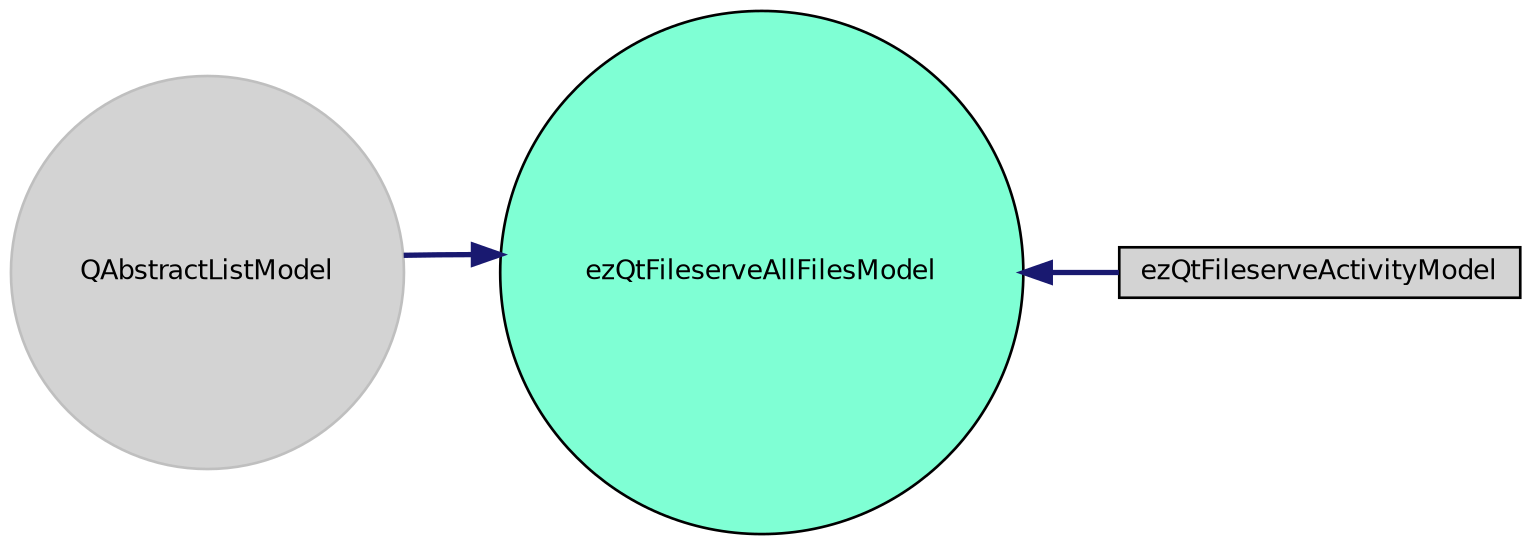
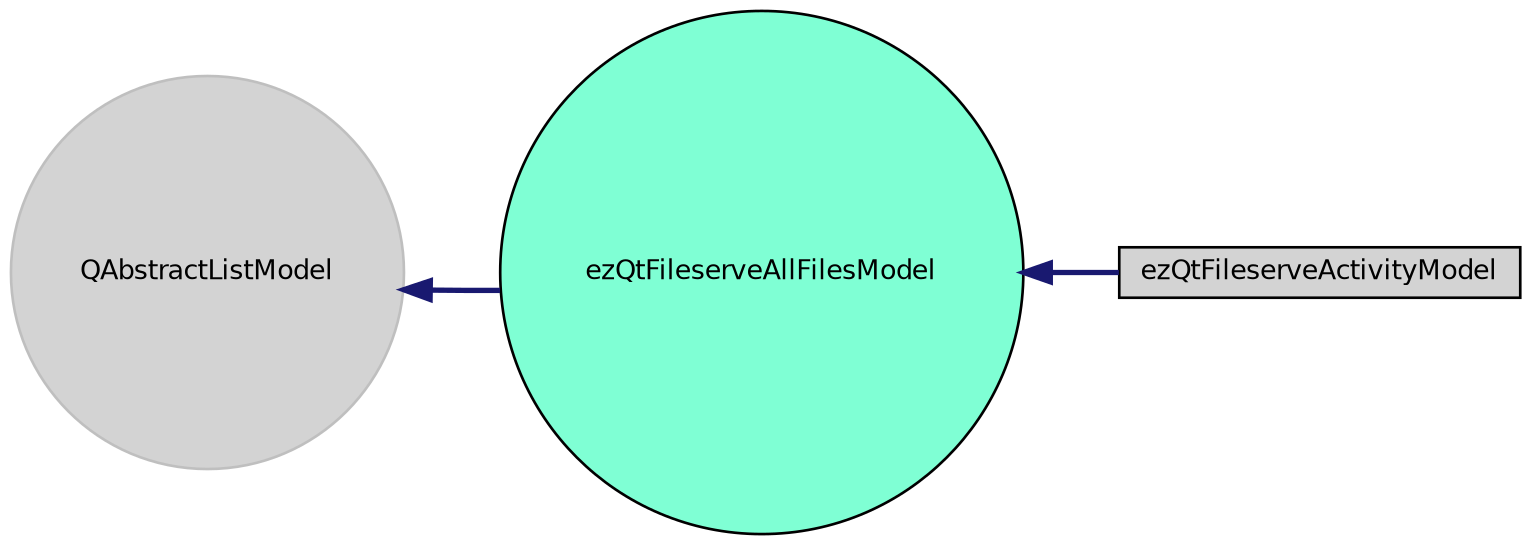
(439, 255) -> (465, 290)
